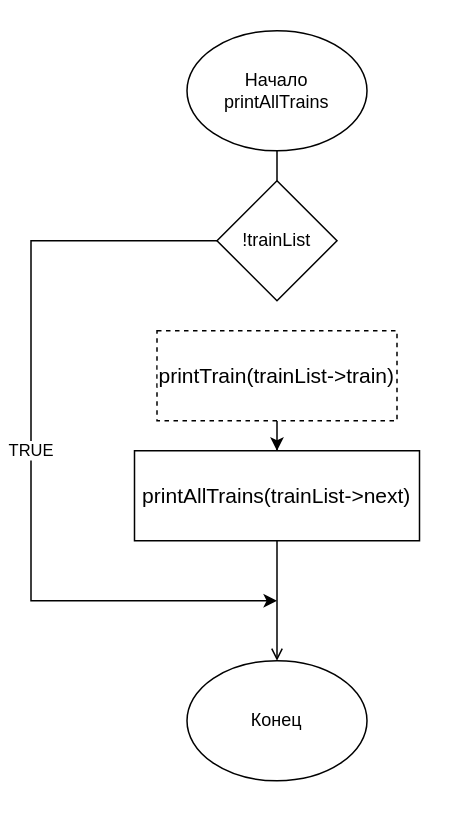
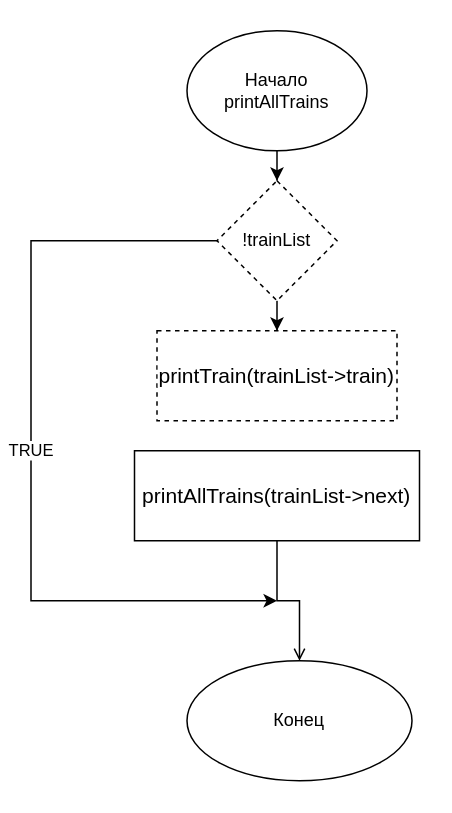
(277, 174) -> (277, 169)
(277, 241) -> (277, 241)
none -> (277, 321)
(277, 441) -> none
(277, 721) -> (299, 721)
